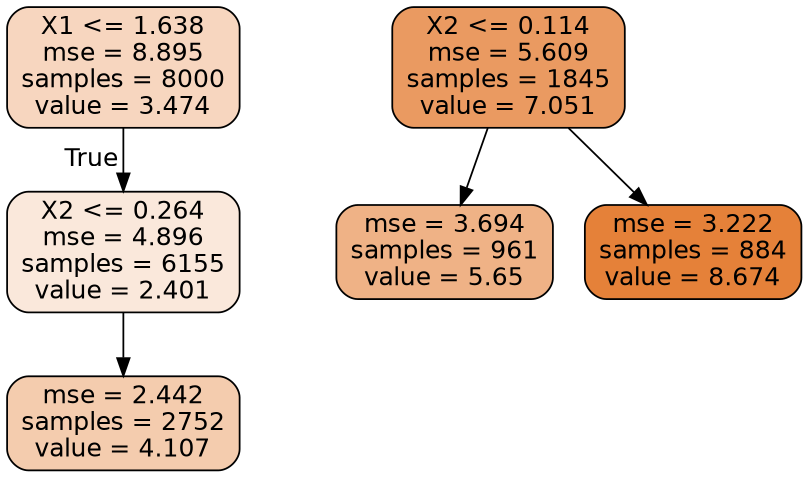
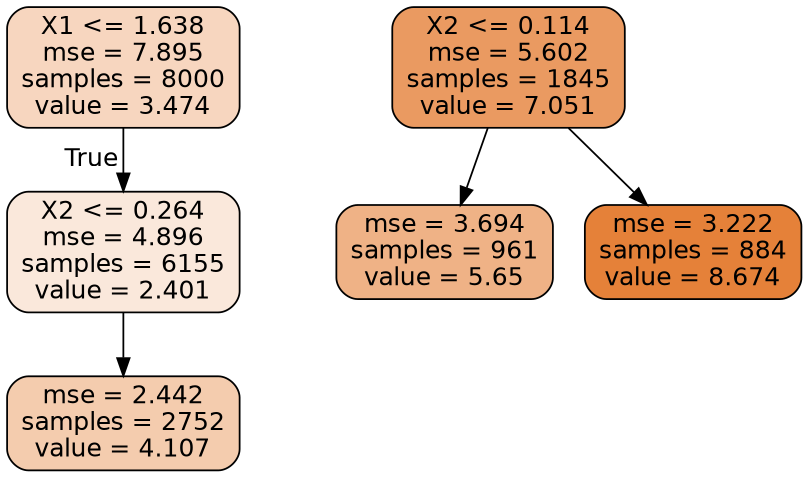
(123, 67) -> (123, 67)
(509, 67) -> (509, 67)
